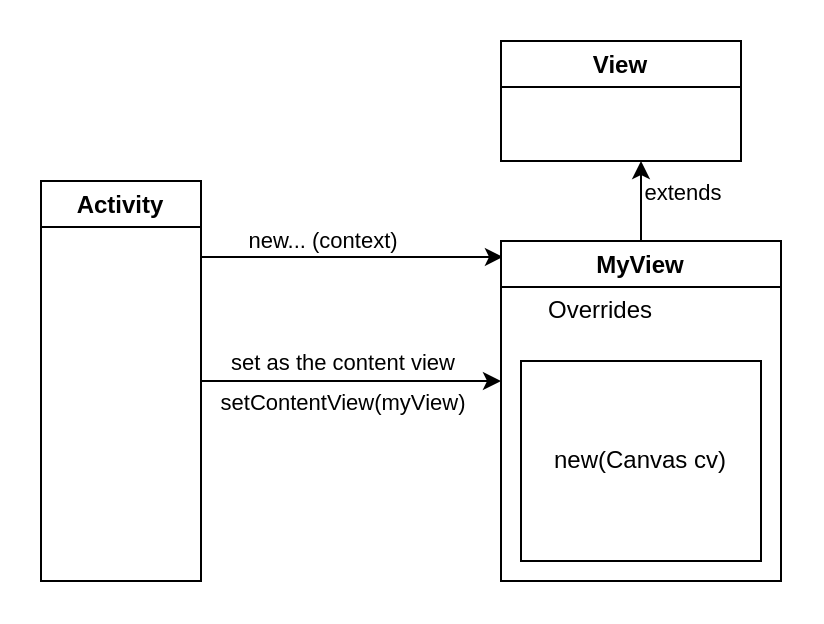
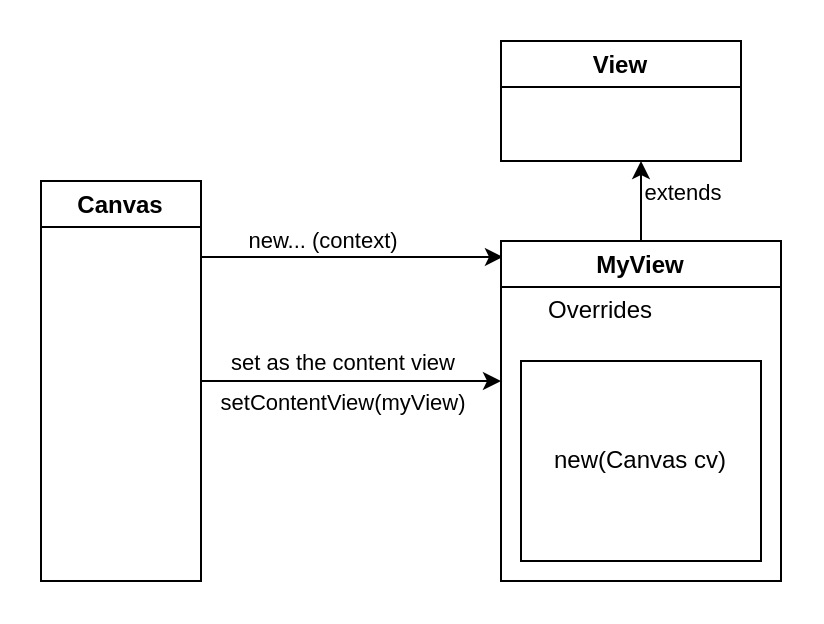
(120, 205) -> (120, 205)
